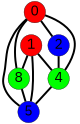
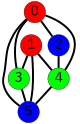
(19, 79) -> (19, 79)
